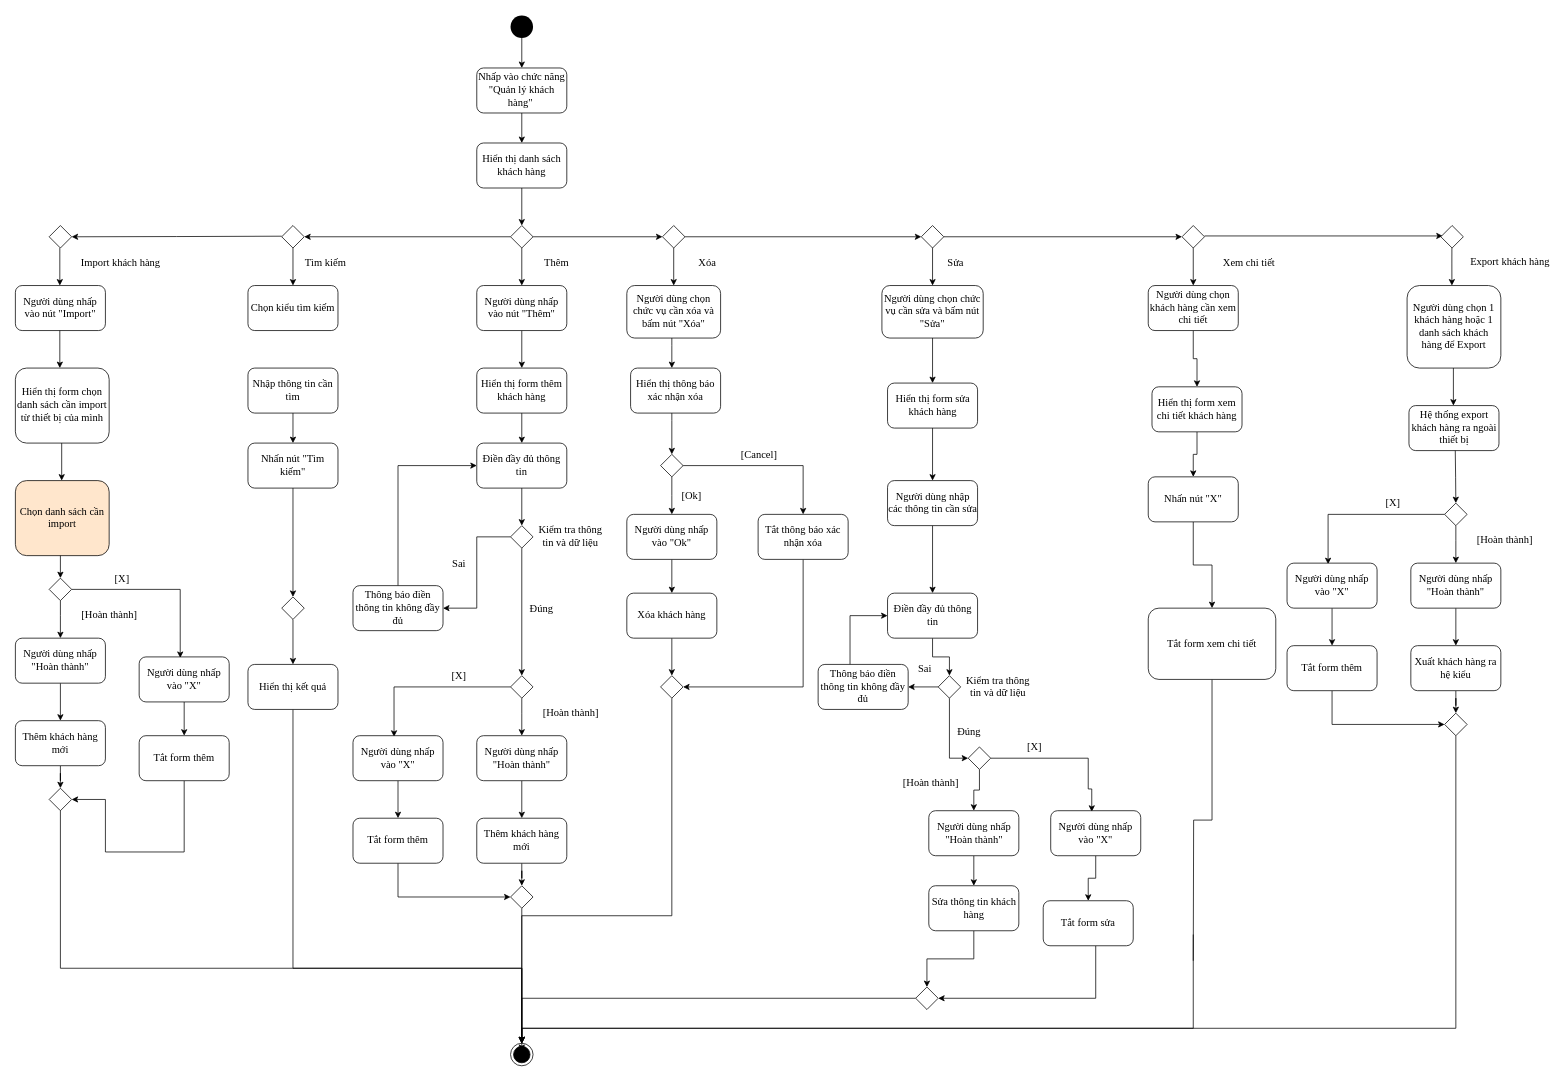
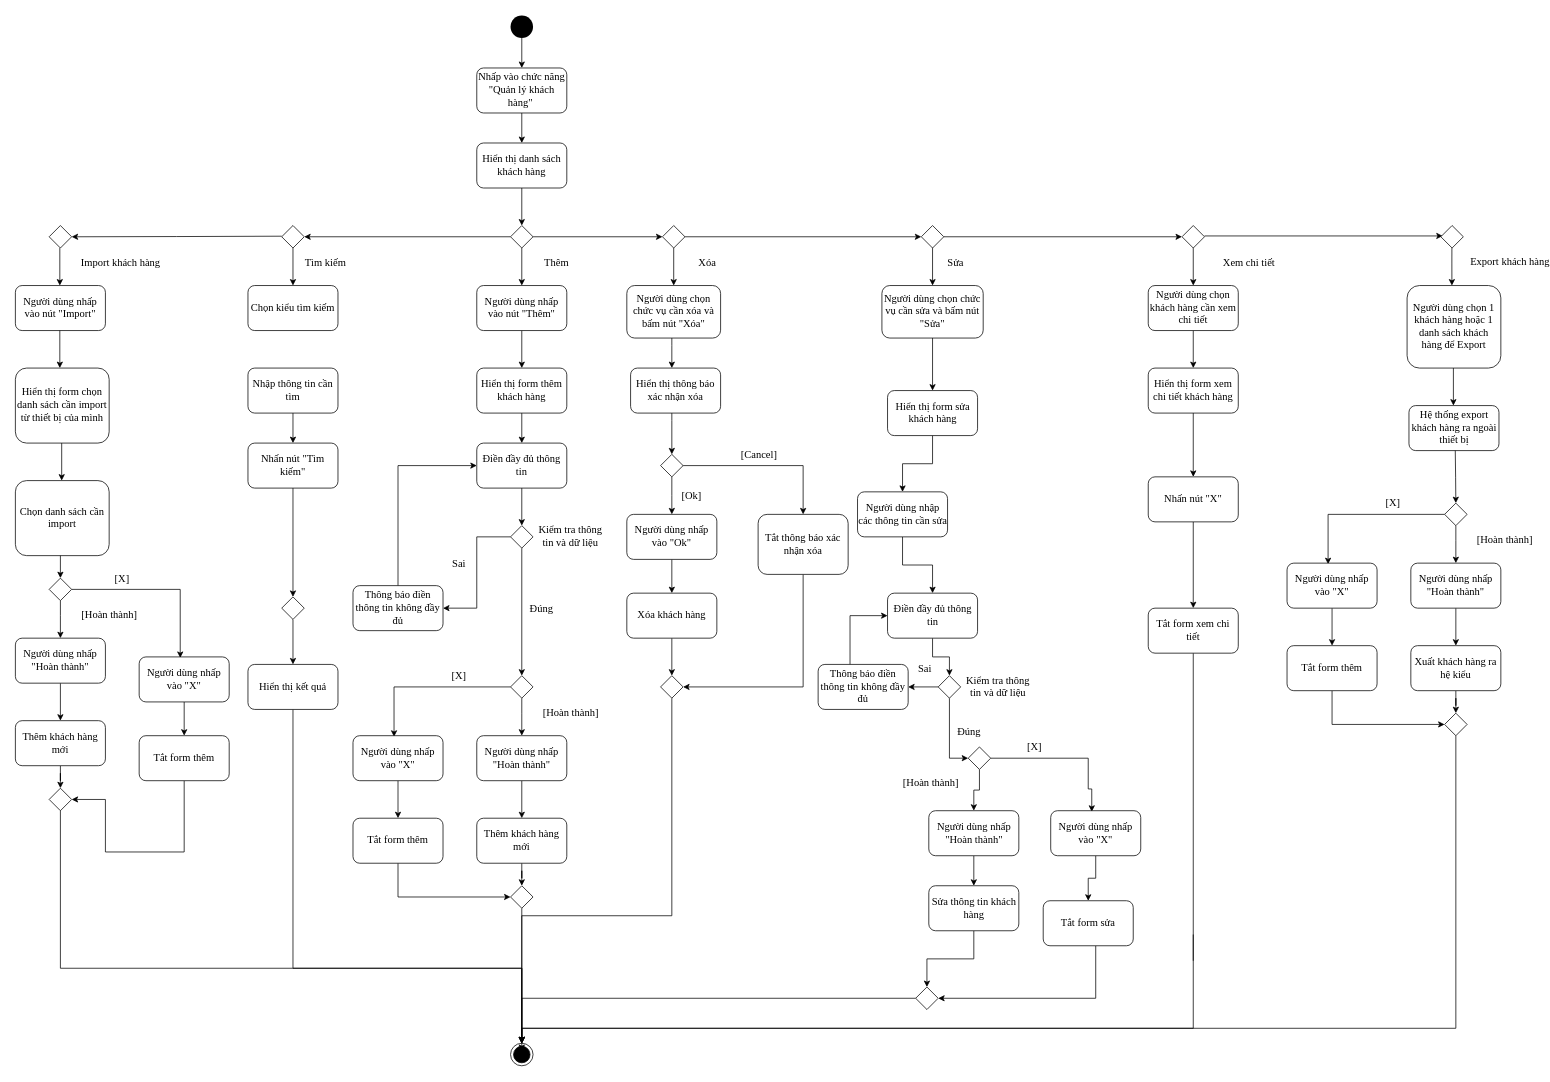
(932, 405) -> (932, 413)
(1197, 409) -> (1193, 390)
(932, 503) -> (902, 514)
(62, 518) -> (62, 518)
(803, 537) -> (803, 544)
(1212, 644) -> (1193, 630)
